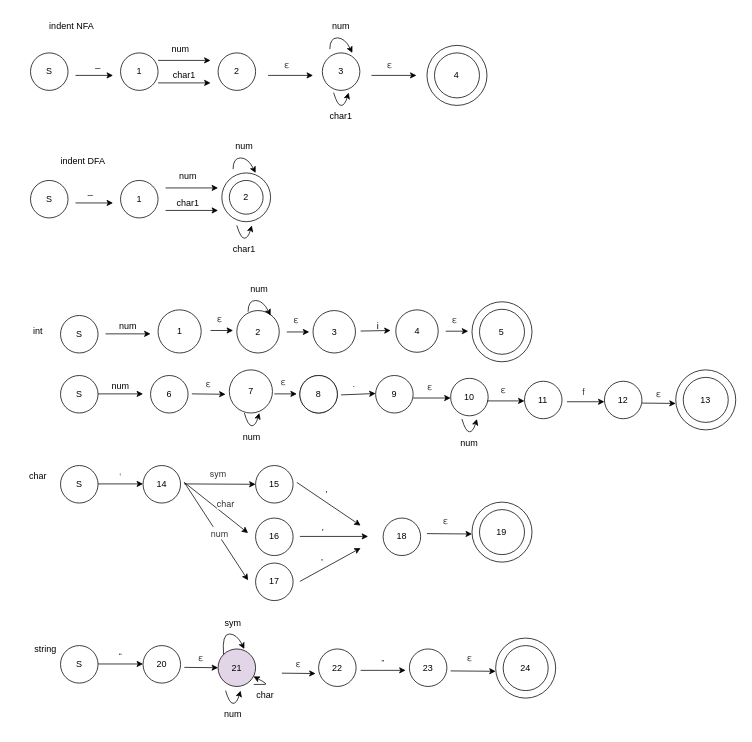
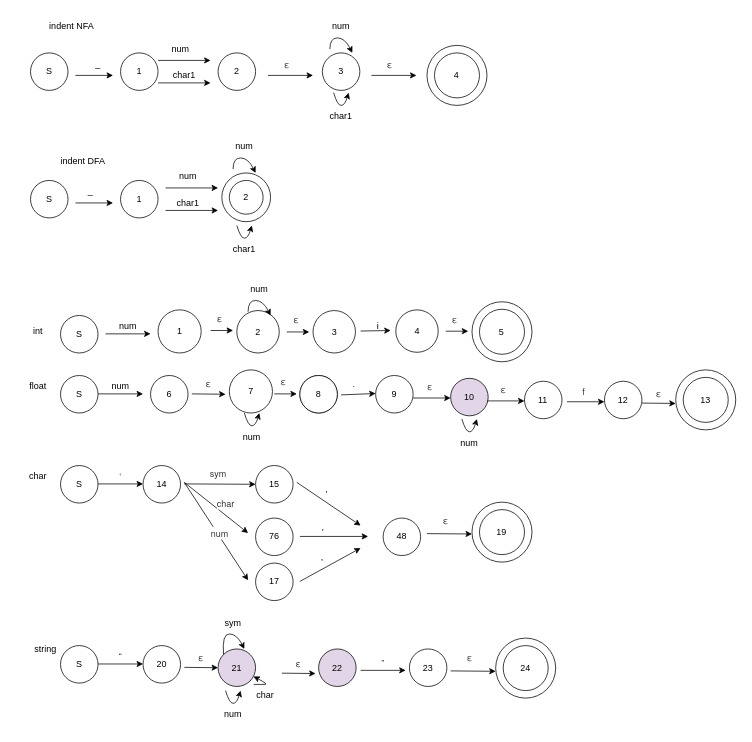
none -> (38, 387)
(469, 397) -> (469, 397)
(274, 537) -> (274, 537)
(402, 537) -> (402, 537)
(337, 668) -> (337, 668)
